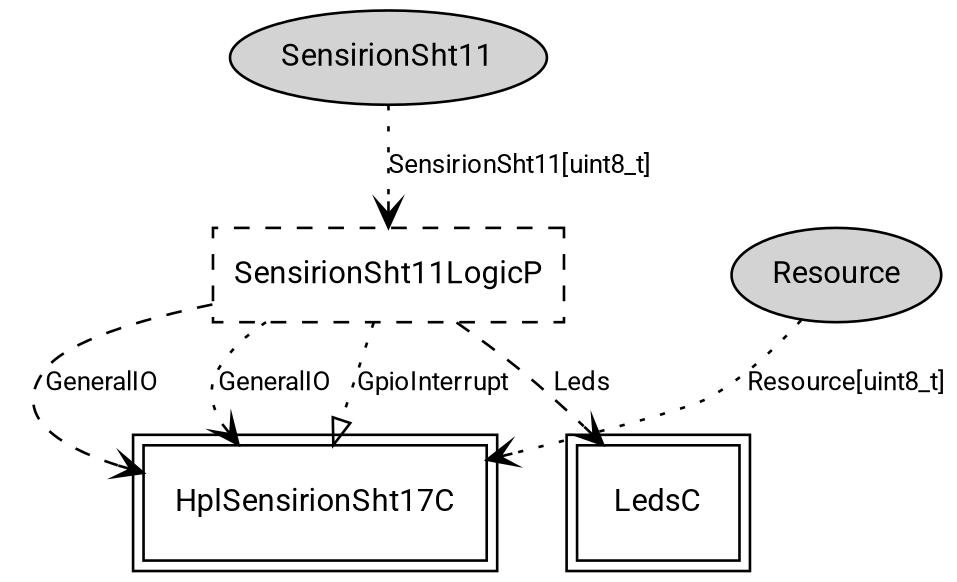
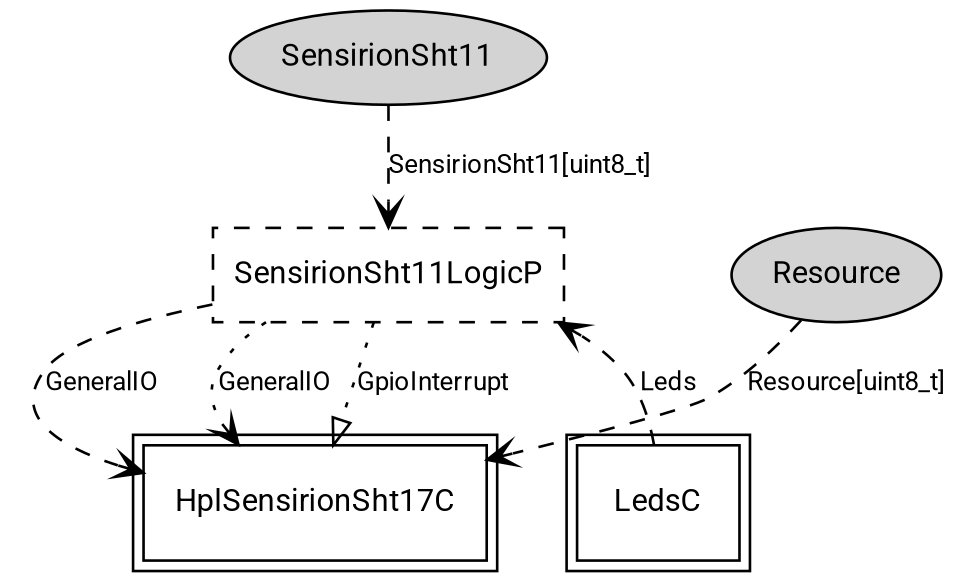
(388, 153) -> (388, 153)
(522, 372) -> (631, 382)
(670, 412) -> (670, 412)
